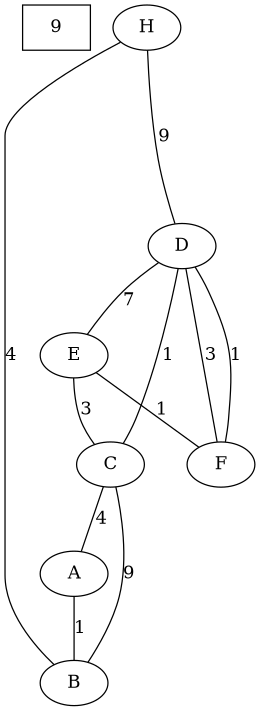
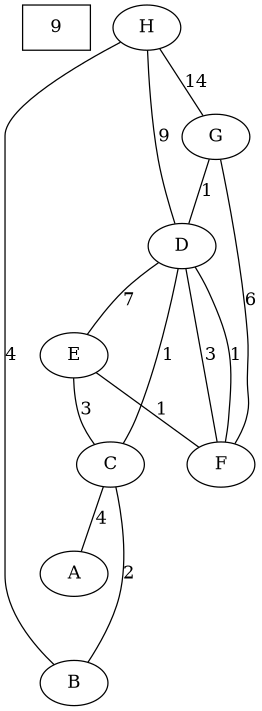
none -> (216, 137)
(129, 574) -> (129, 574)
(74, 628) -> none
